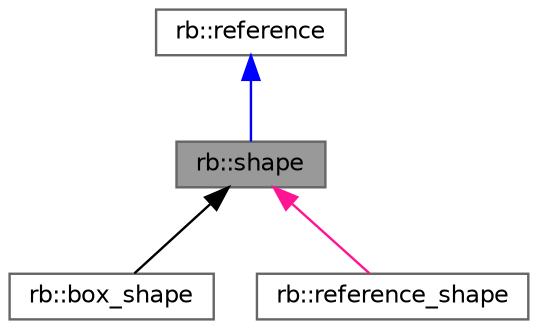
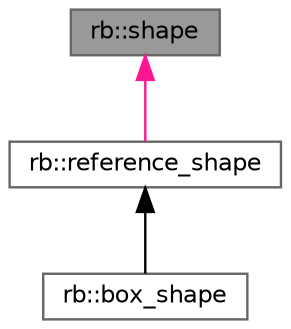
(251, 32) -> none
(172, 239) -> (145, 243)
